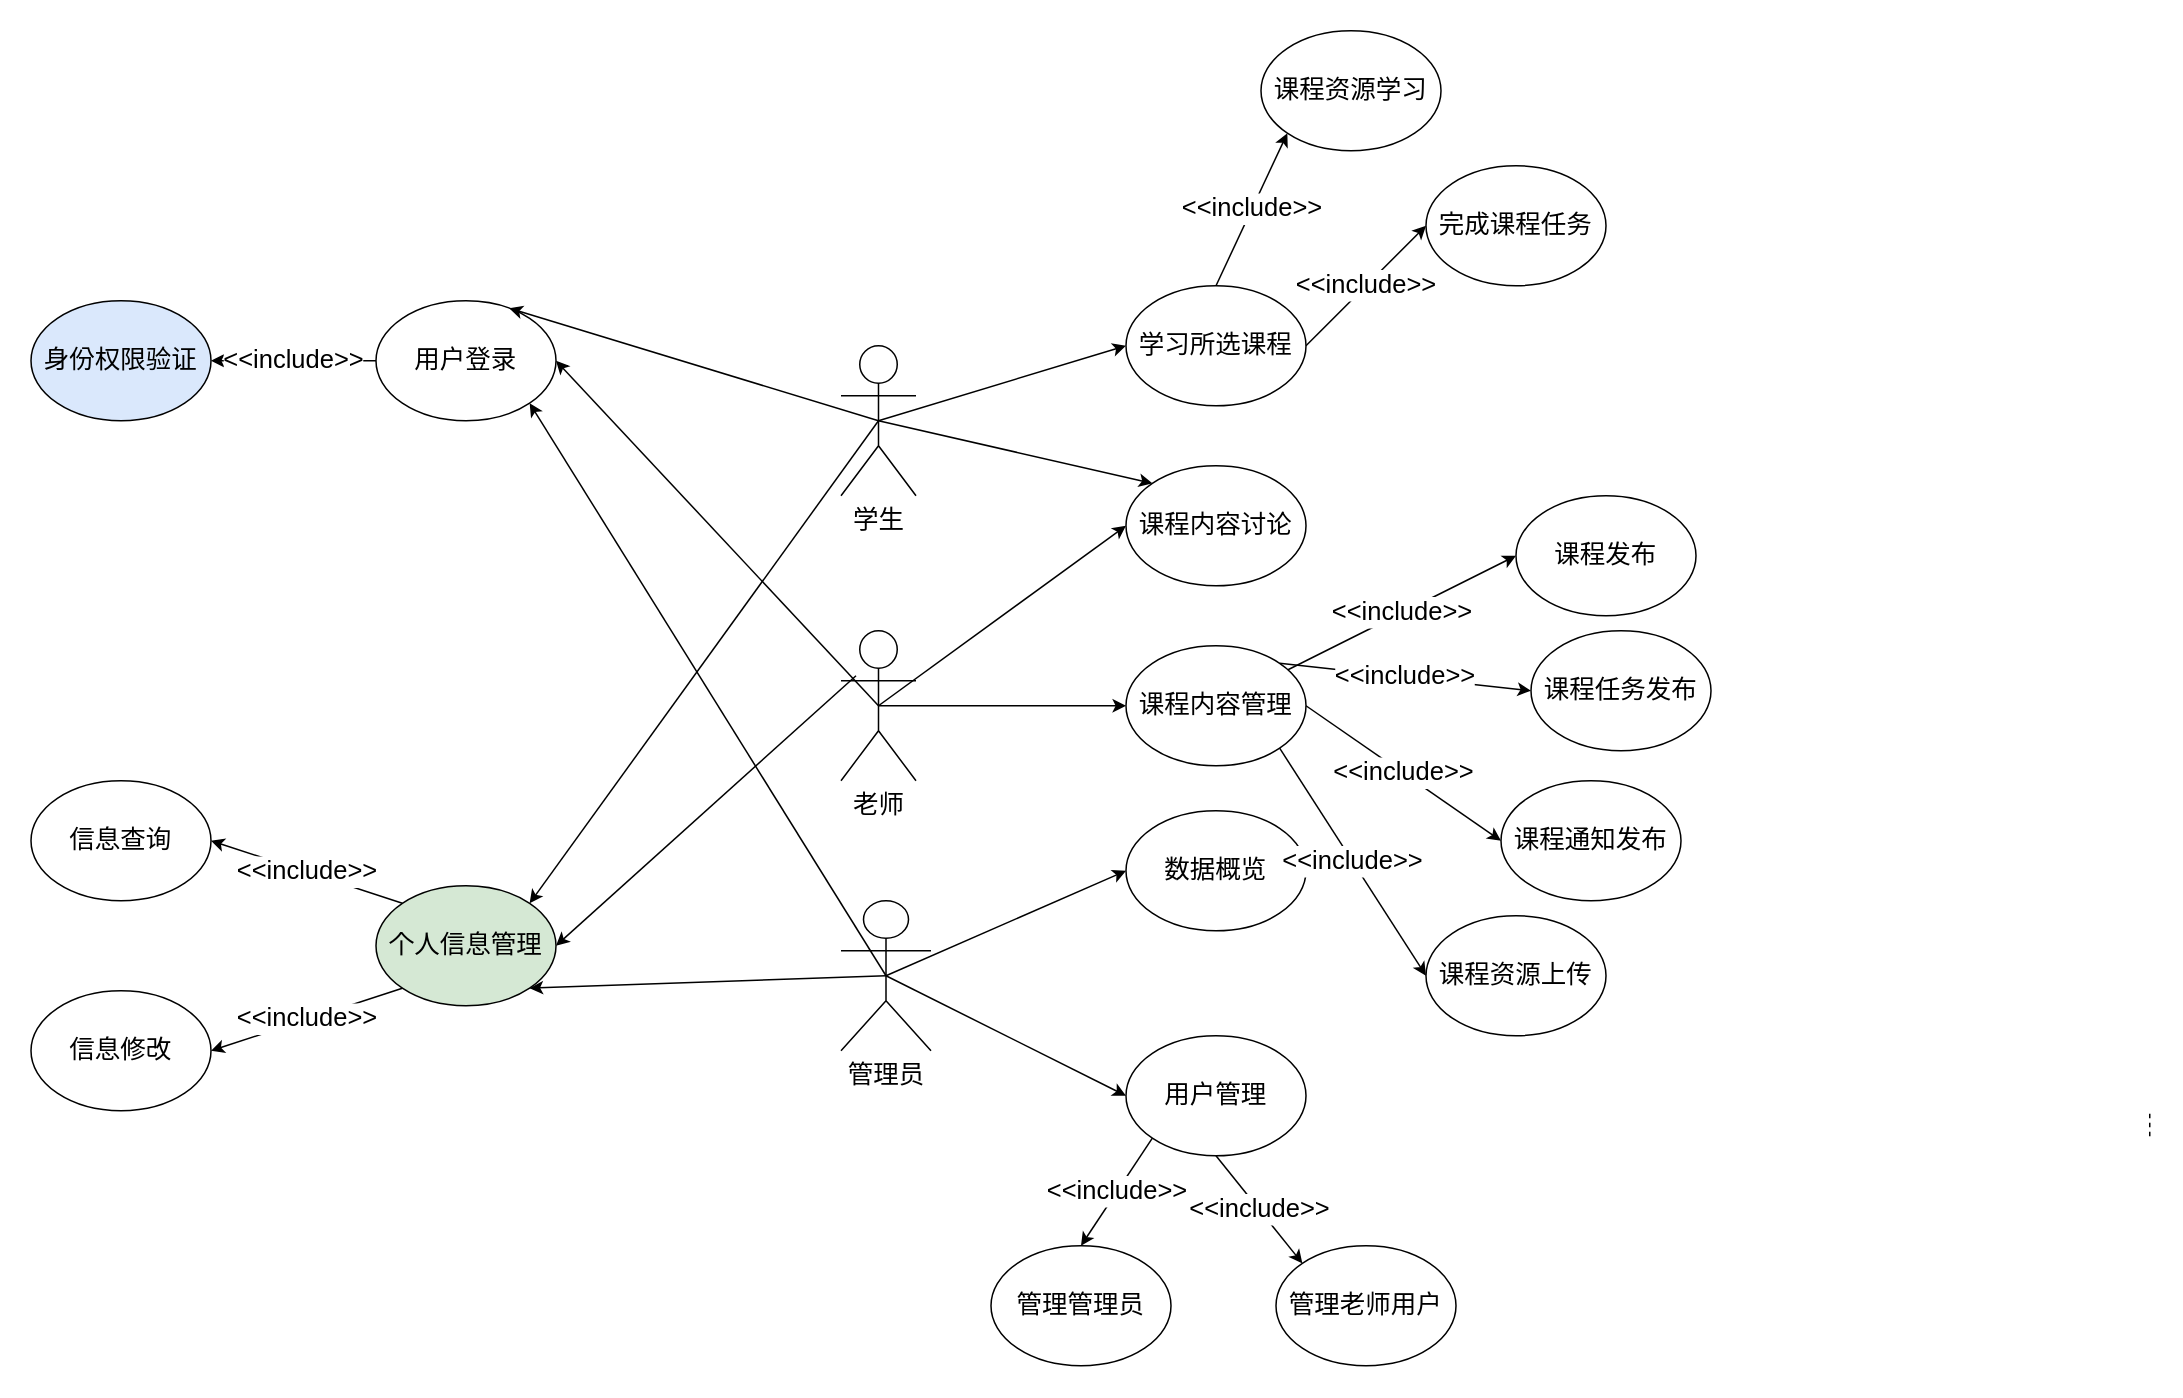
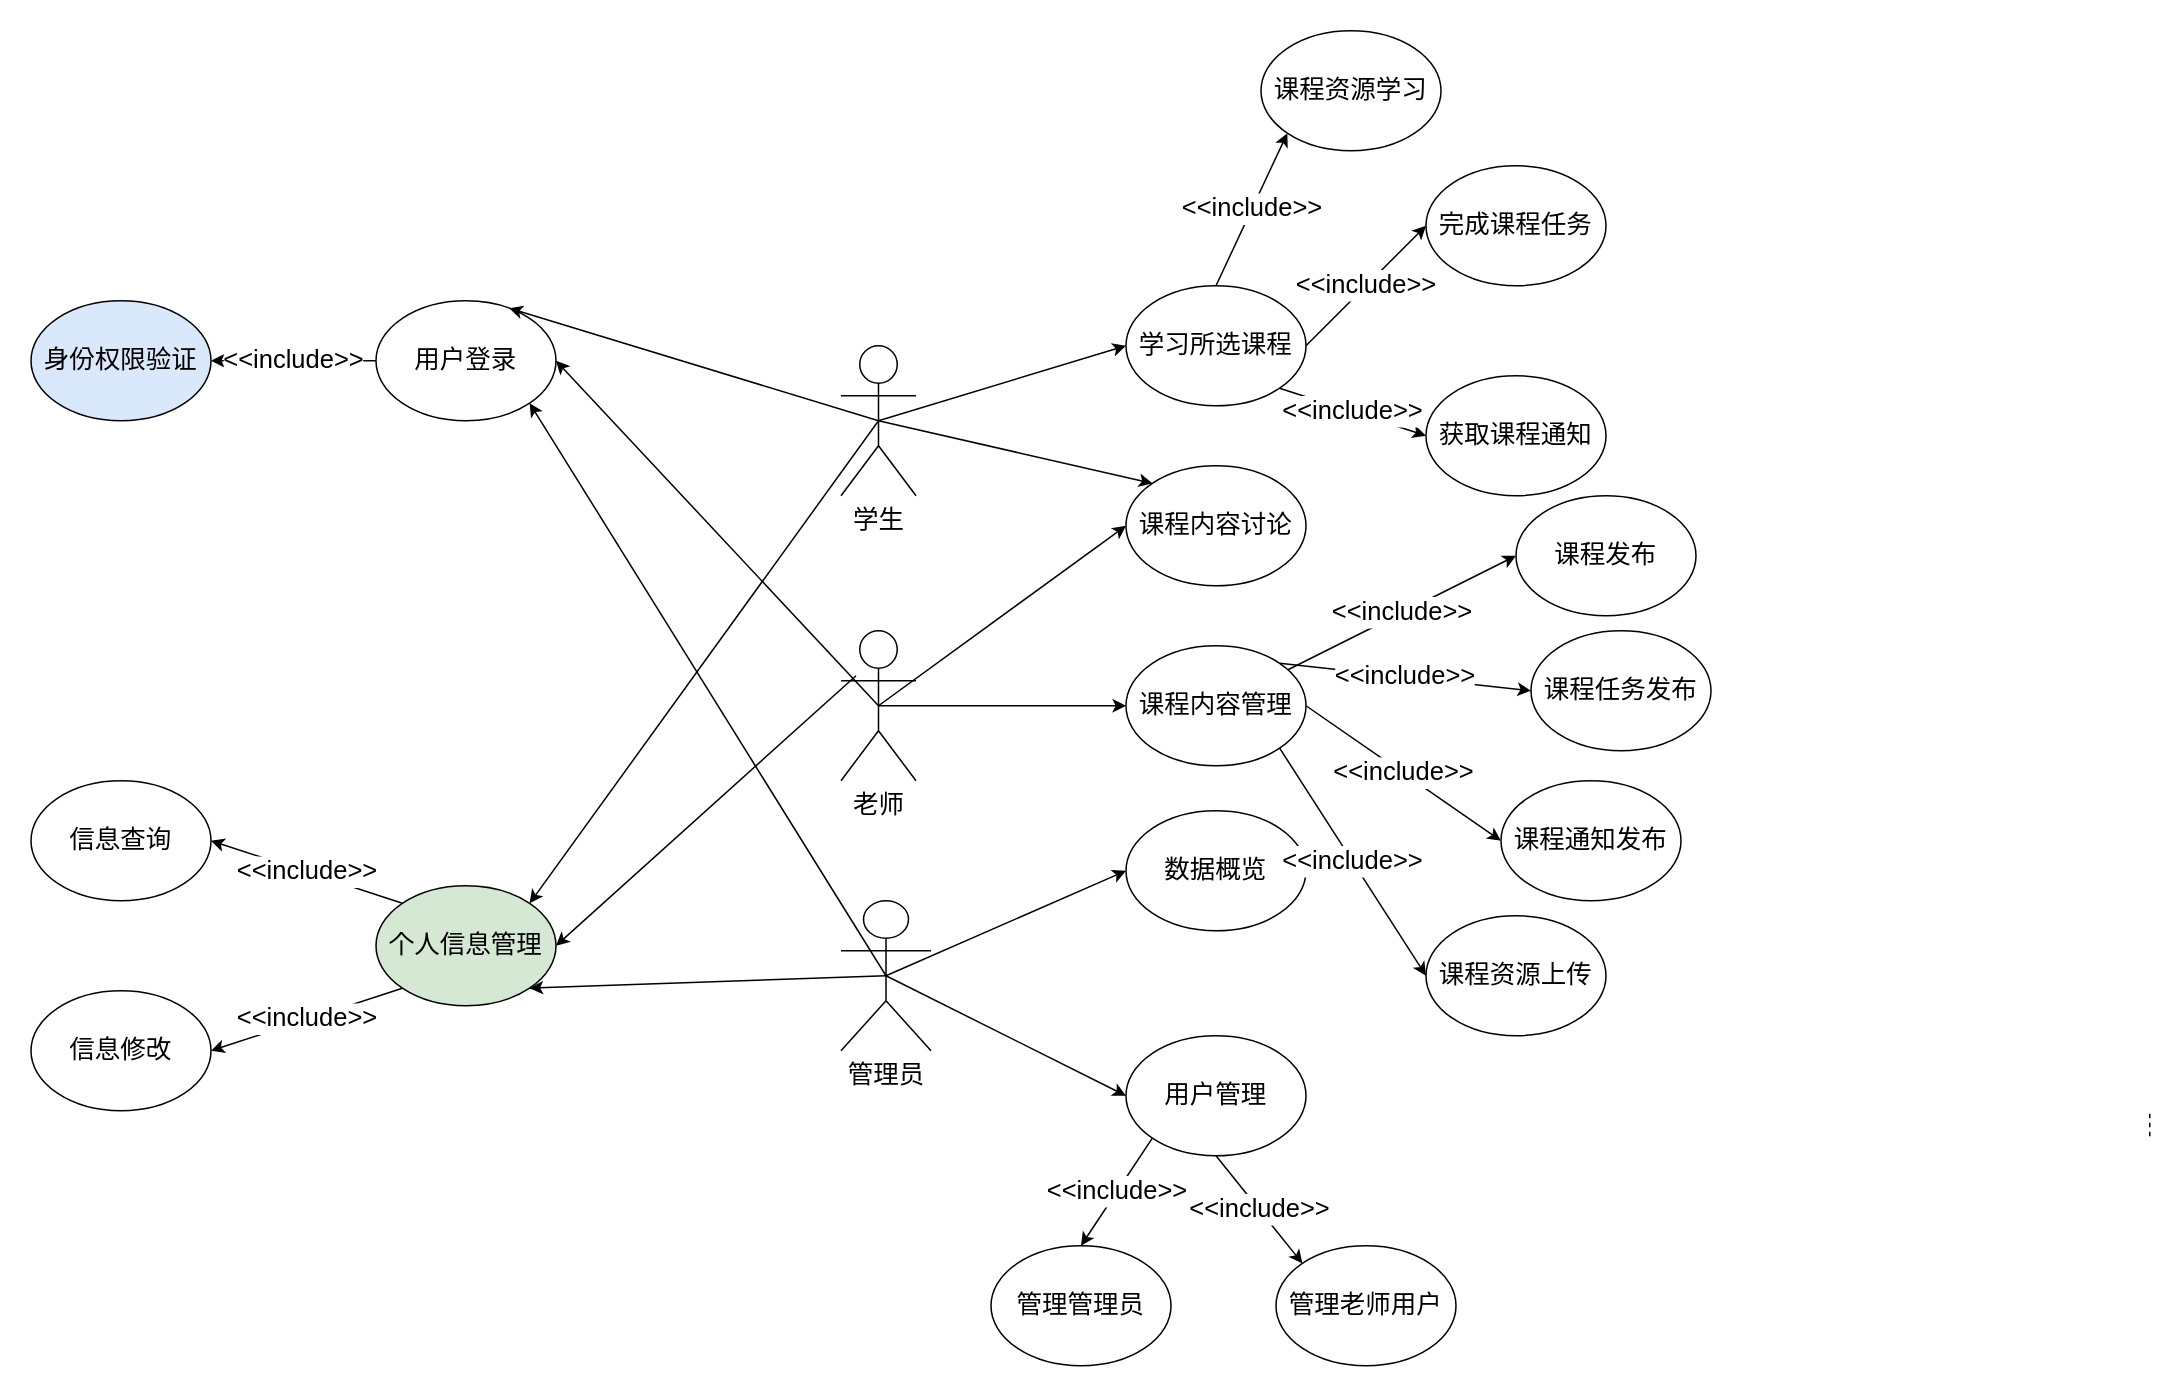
none -> (1351, 411)
none -> (1516, 436)
